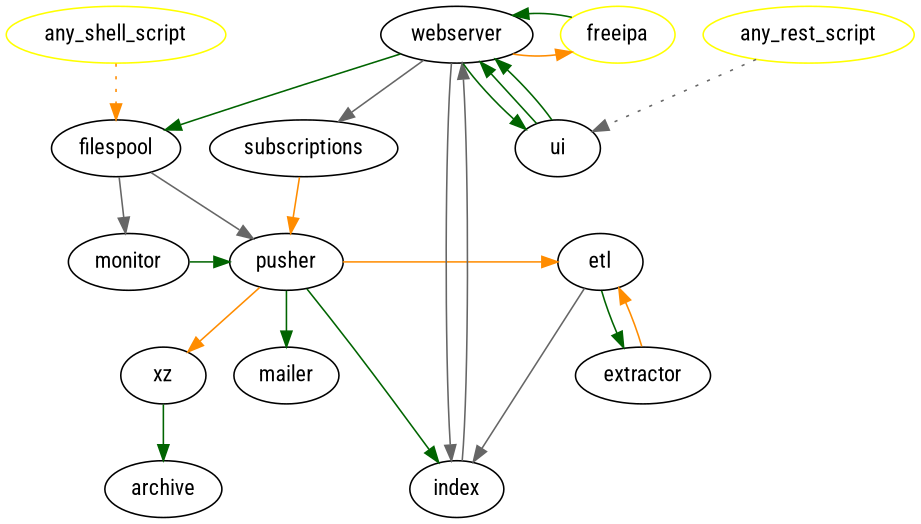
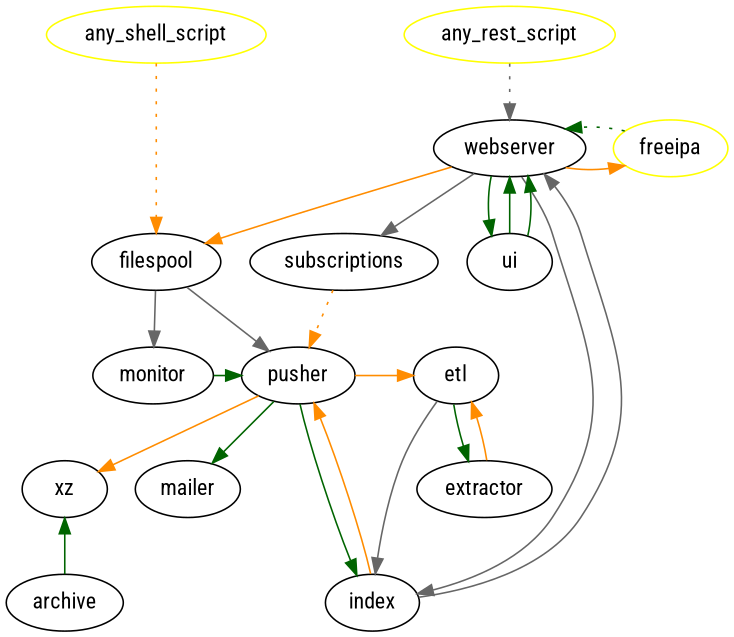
(550, 14) -> (603, 128)
(290, 89) -> (336, 202)
(682, 92) -> (510, 84)
(296, 197) -> (324, 311)
(163, 425) -> (65, 554)
none -> (348, 495)
